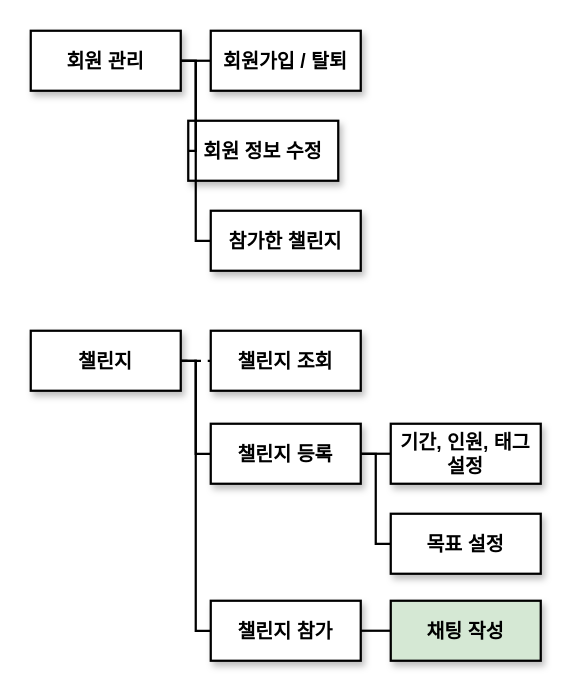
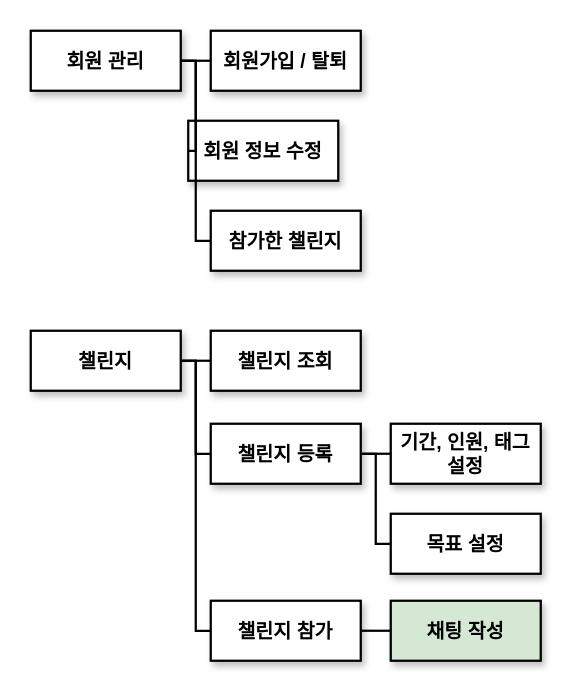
(204, 361) -> (204, 361)
